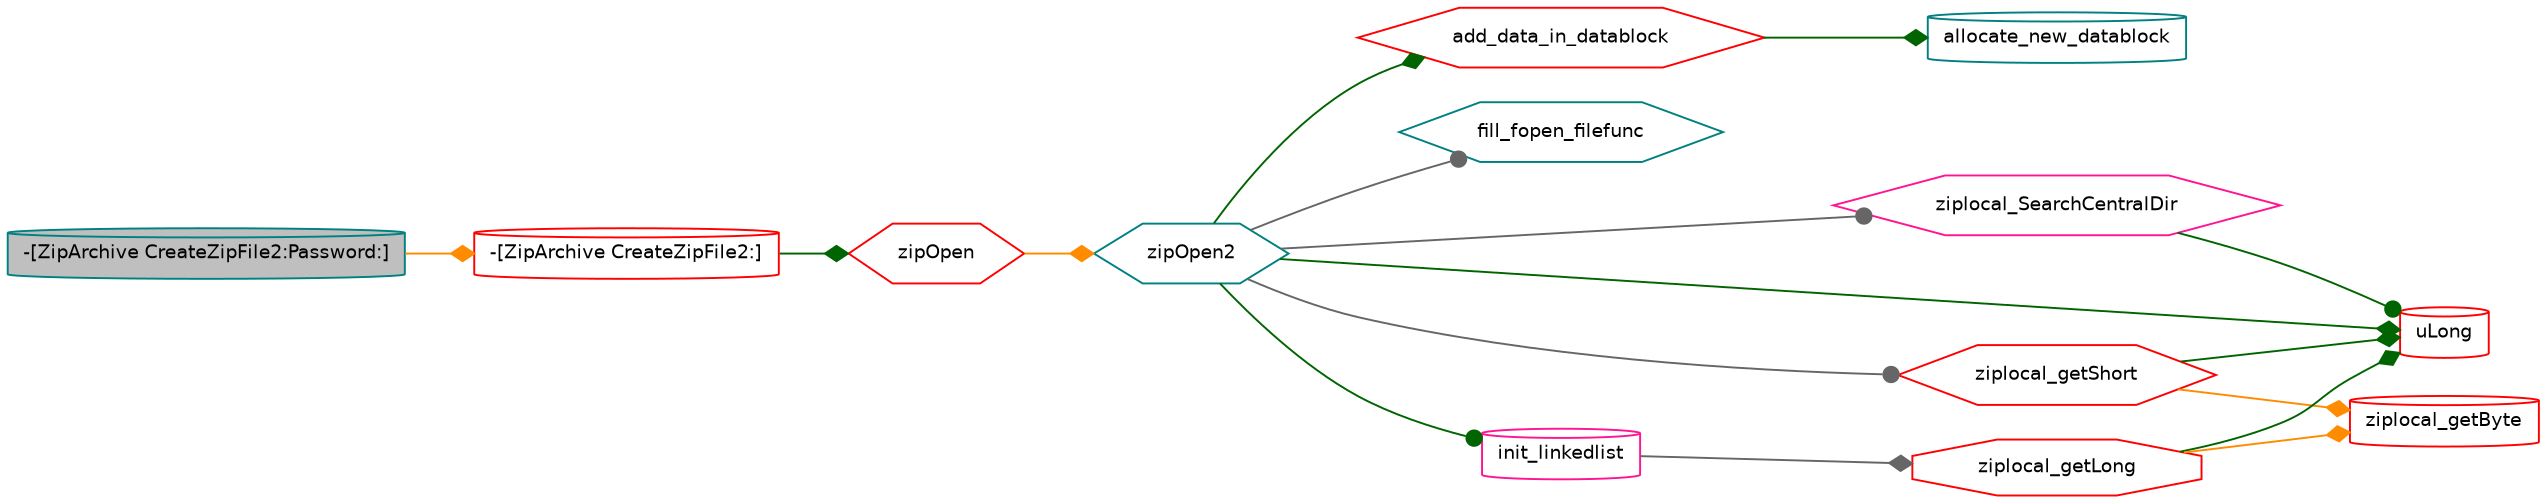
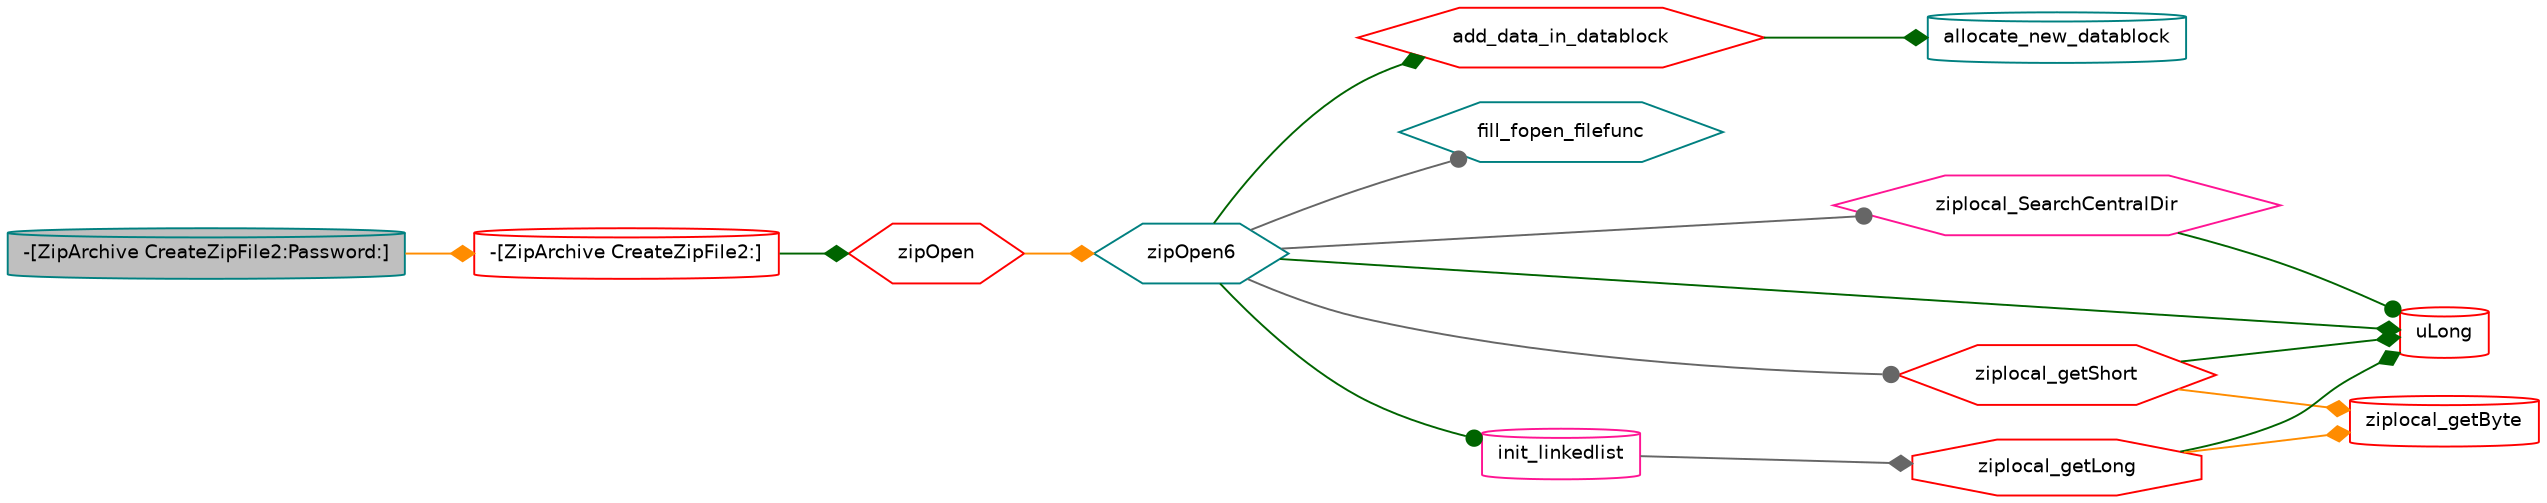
(1191, 254) -> (1191, 254)
